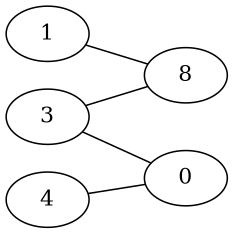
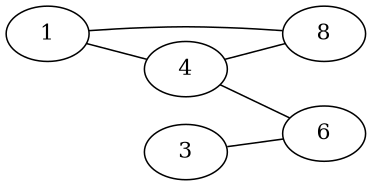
none -> (117, 51)
(117, 96) -> (255, 51)
(186, 178) -> (324, 134)
